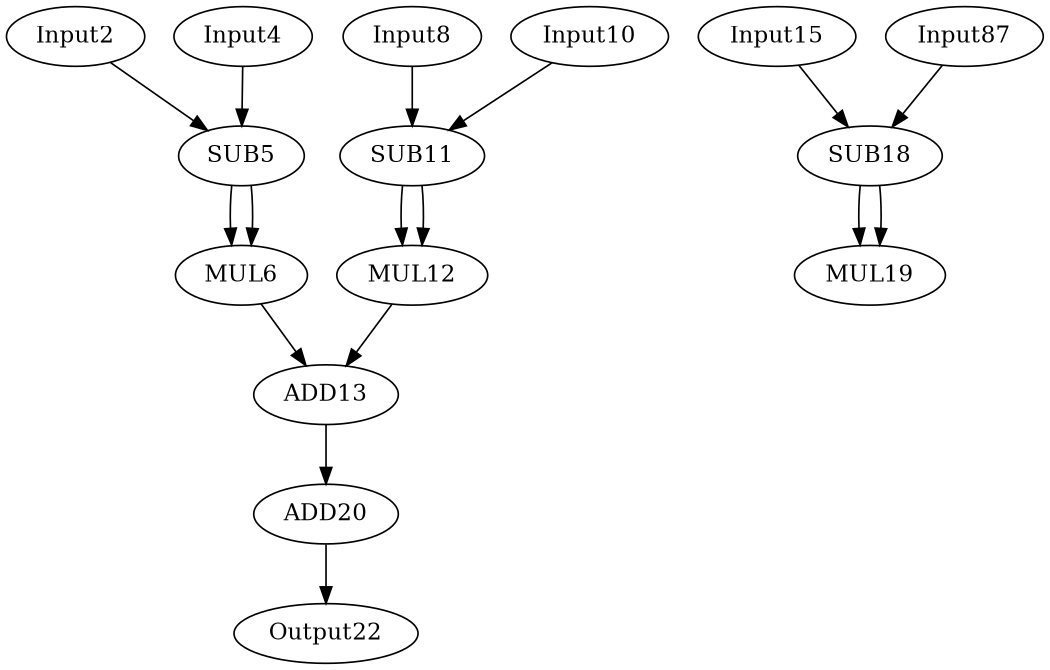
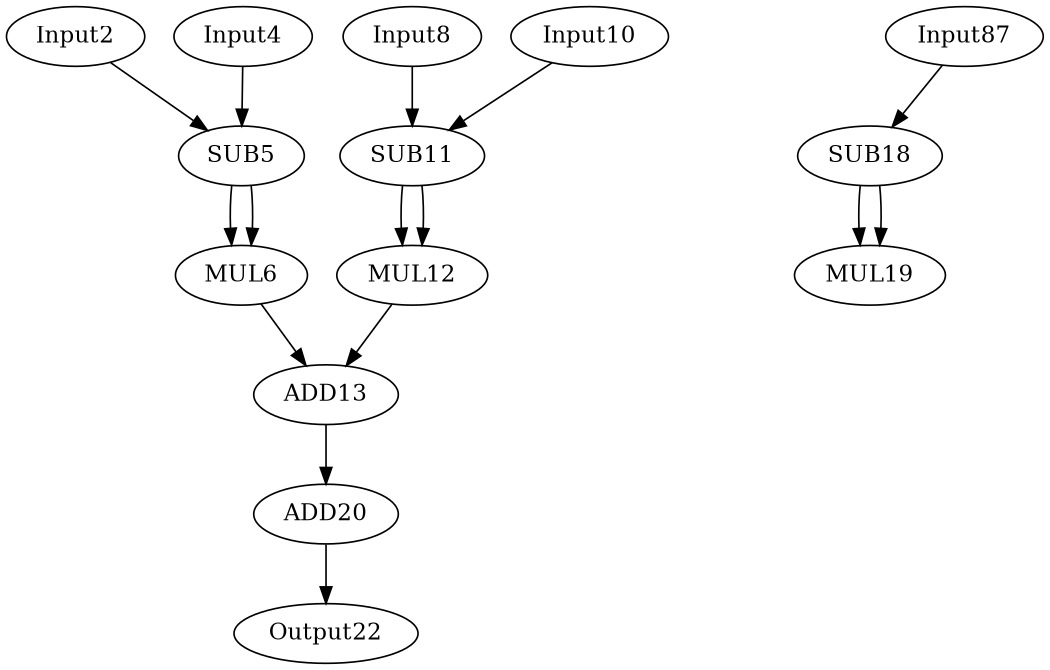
(777, 36) -> none
